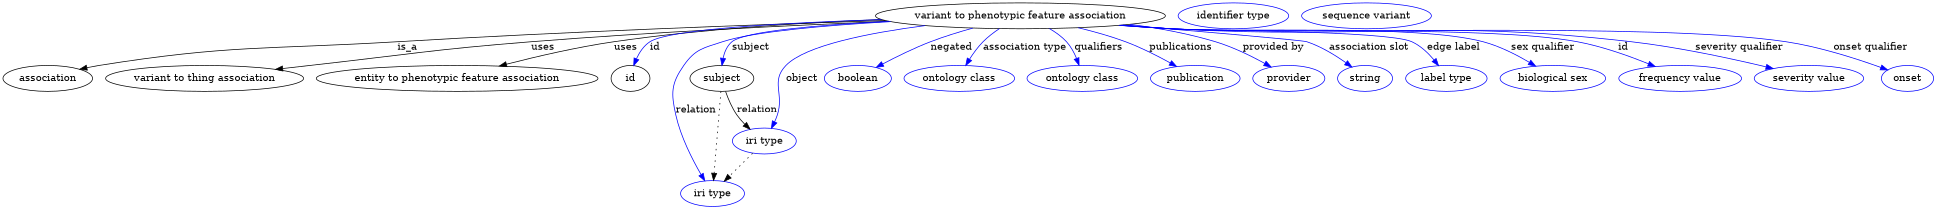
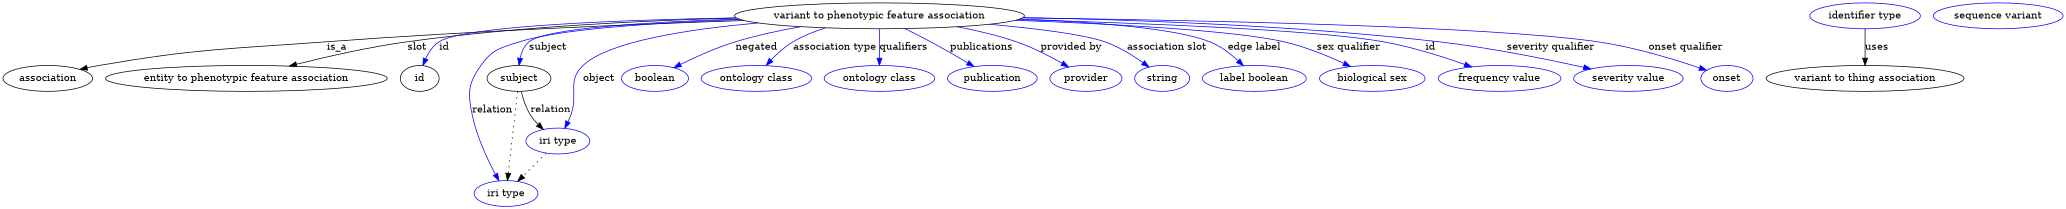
(585, 38) -> (1865, 44)
(626, 47) -> (417, 47)
(1446, 78) -> (1254, 78)
